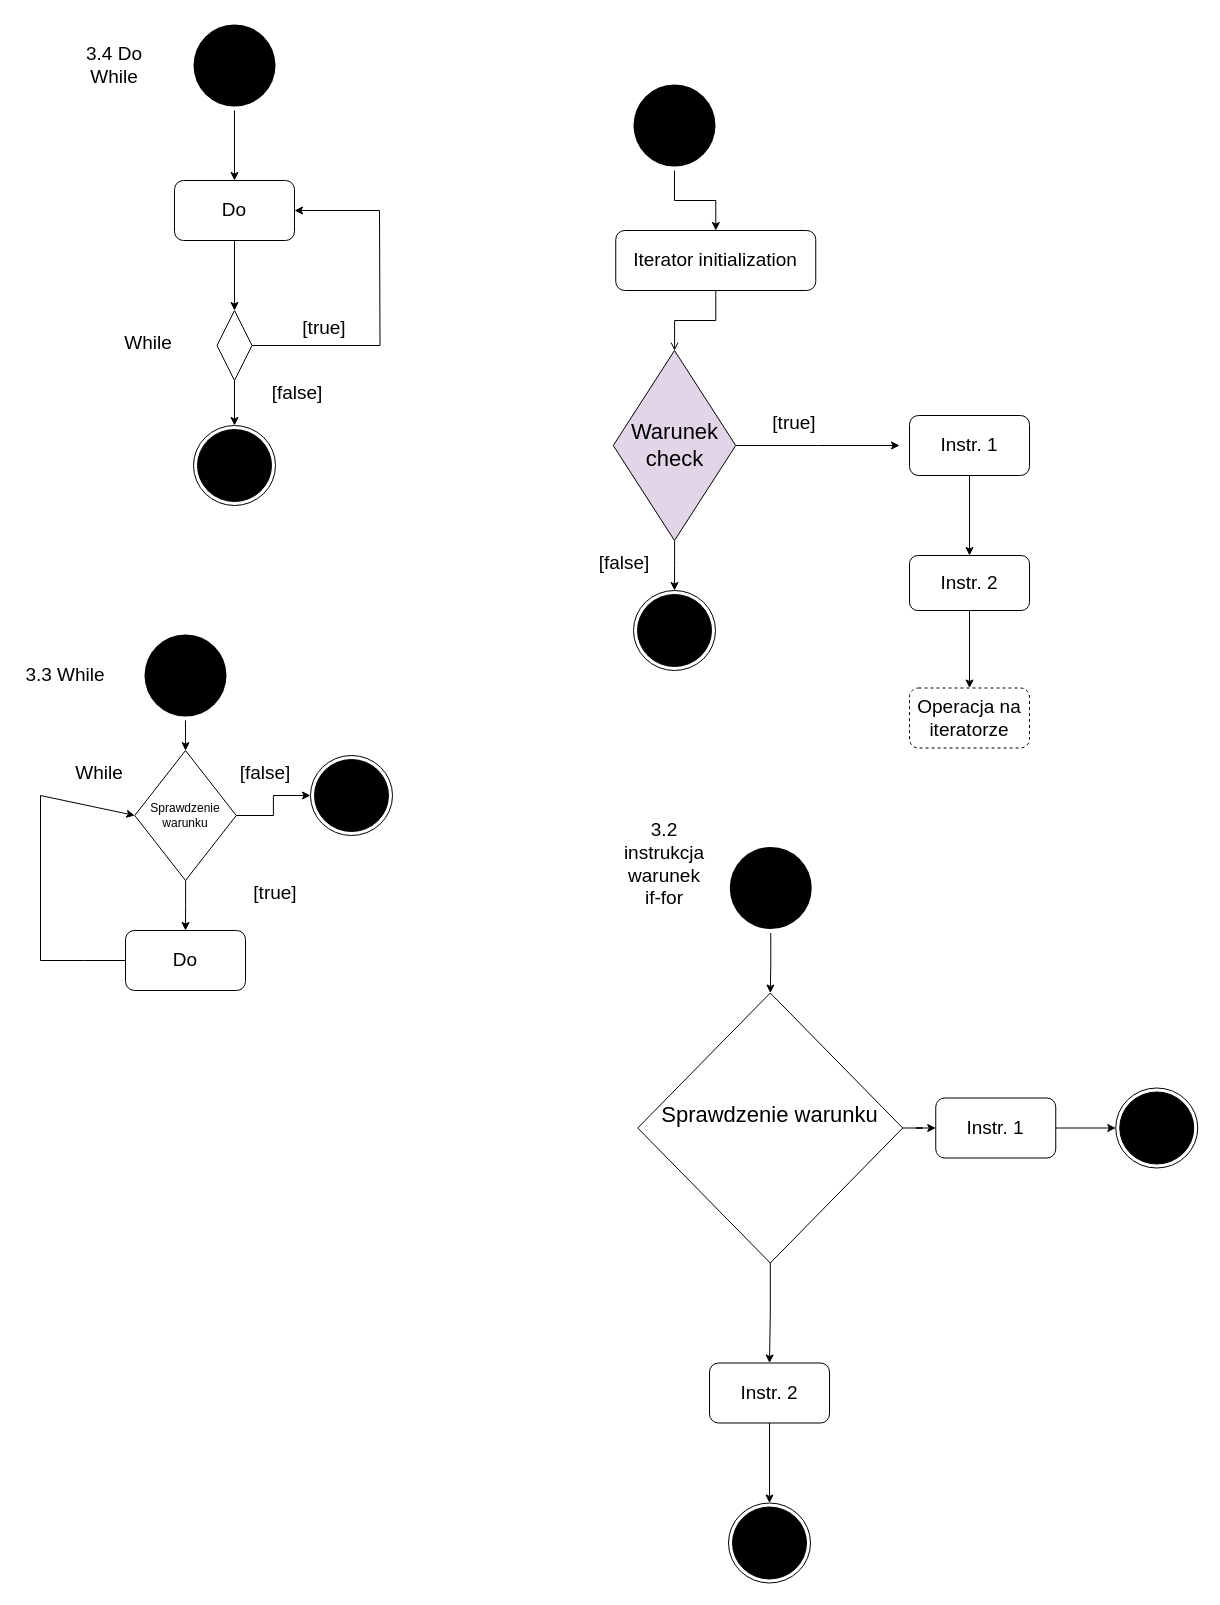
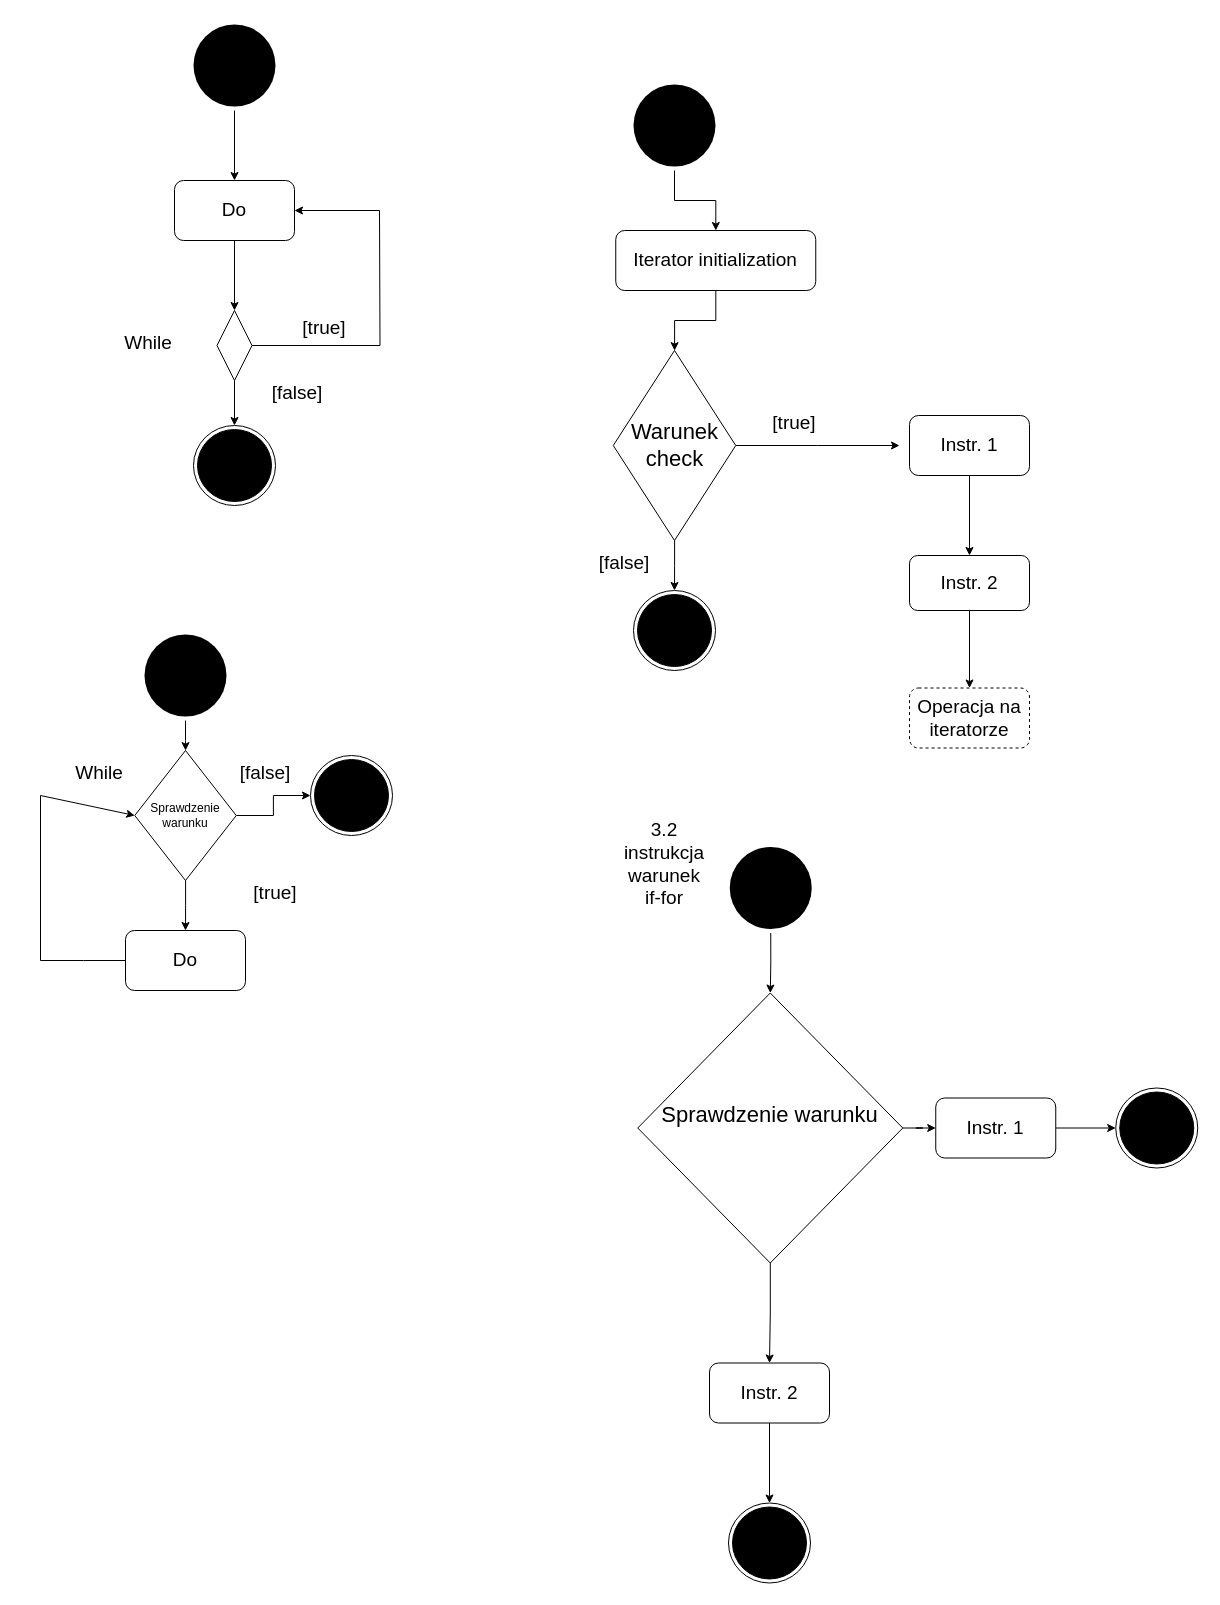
(115, 66) -> none
(675, 344) -> (675, 342)
(675, 446) -> (675, 446)
(66, 676) -> none
